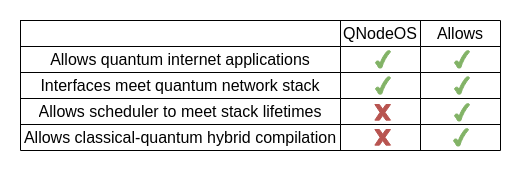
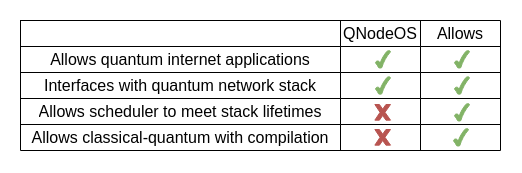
(181, 86) -> (181, 86)
(181, 138) -> (181, 138)
